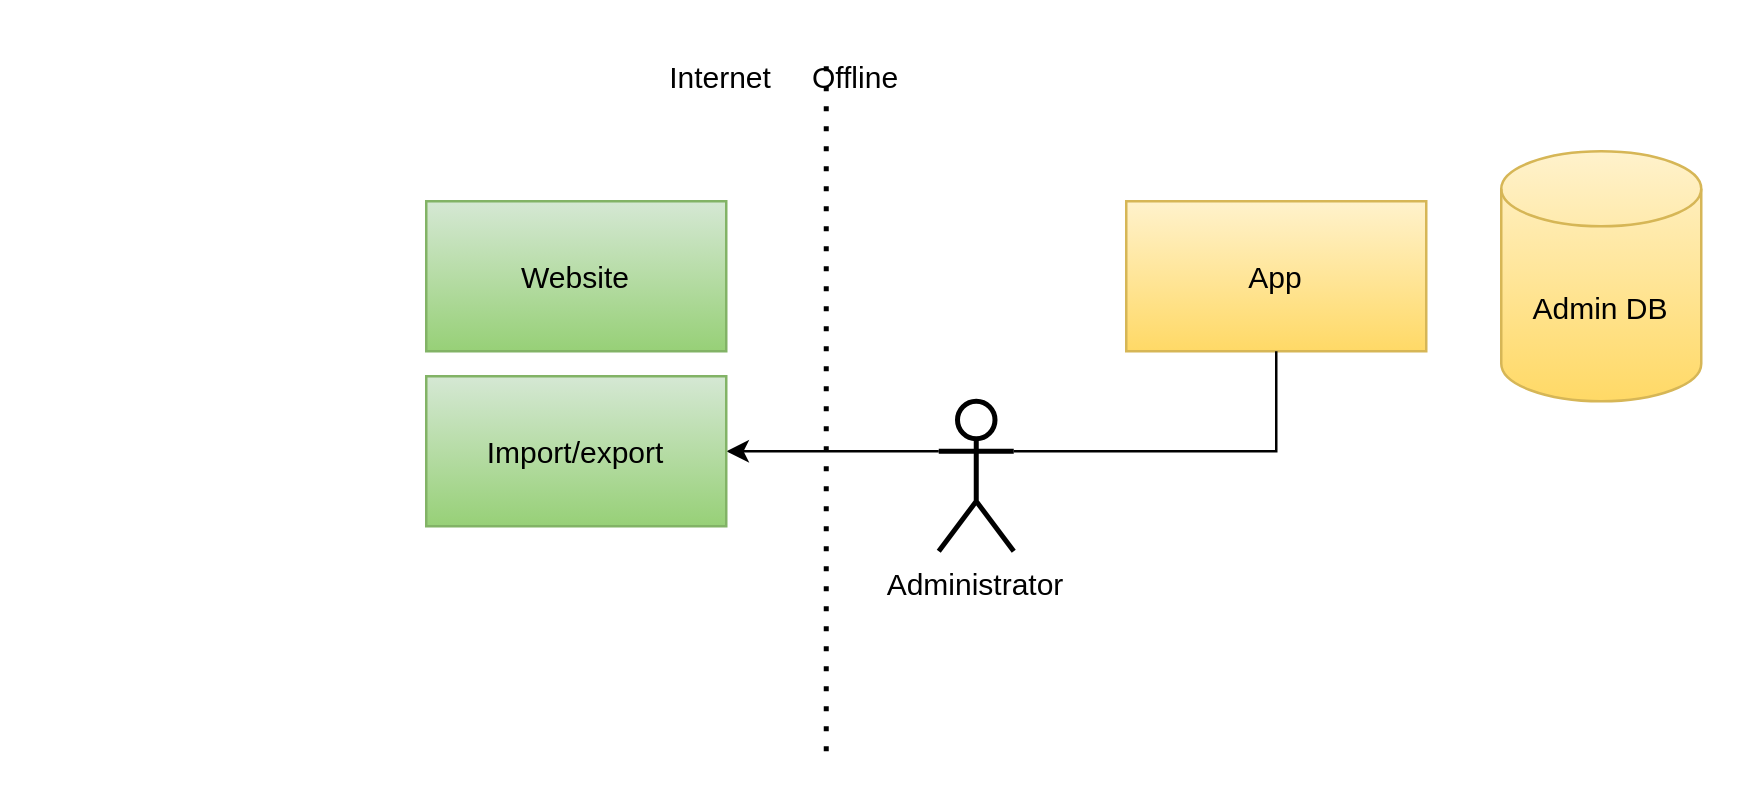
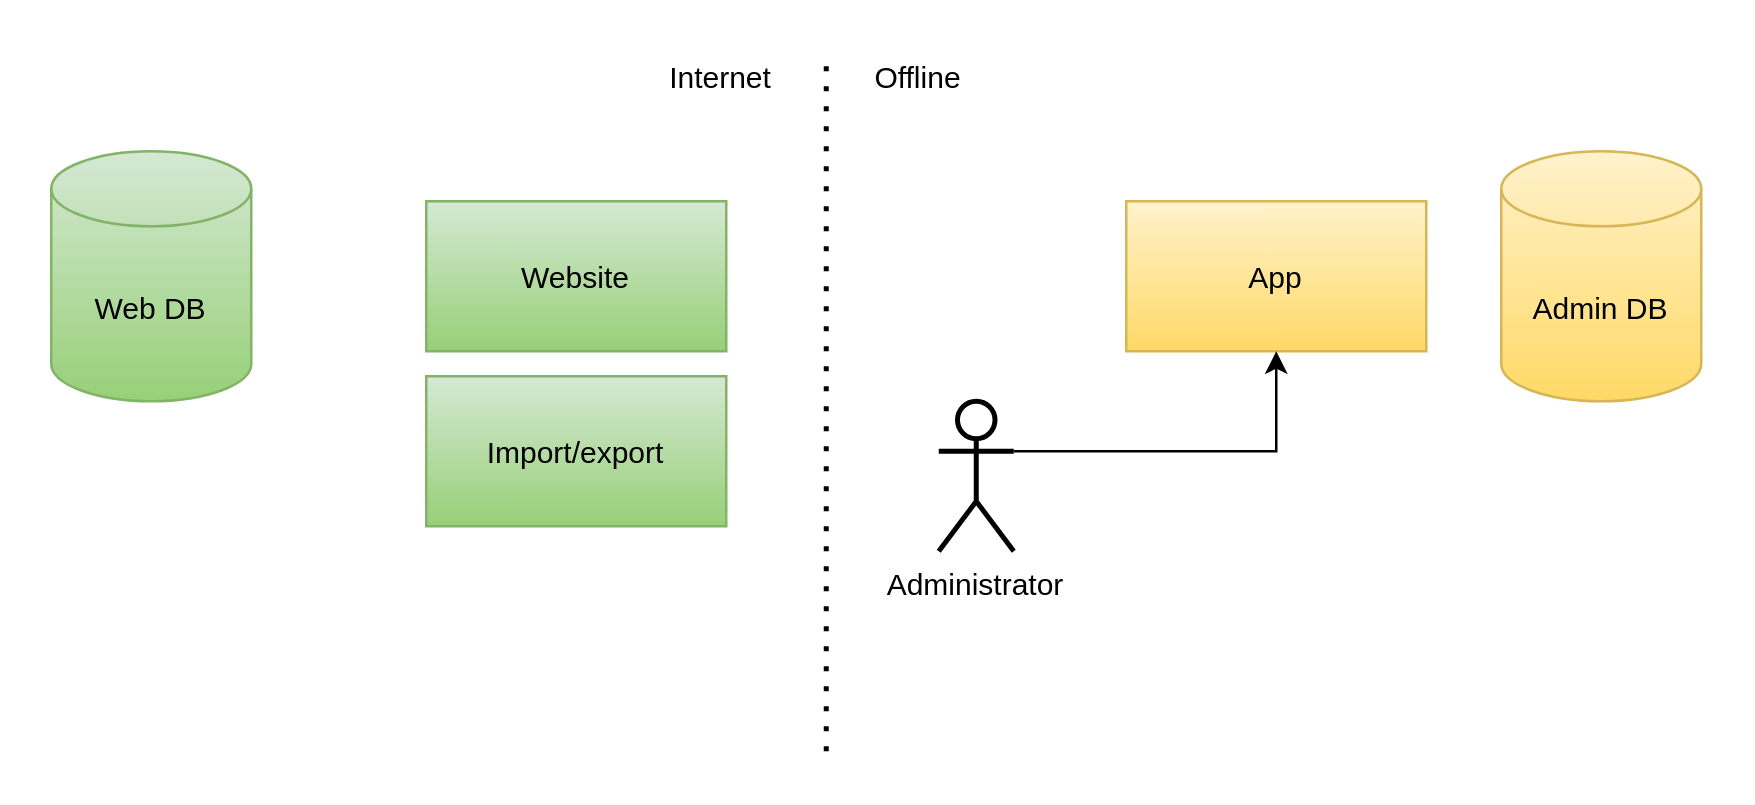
(856, 76) -> (919, 76)
none -> (151, 276)
(1276, 361) -> (1276, 369)
(884, 451) -> none
